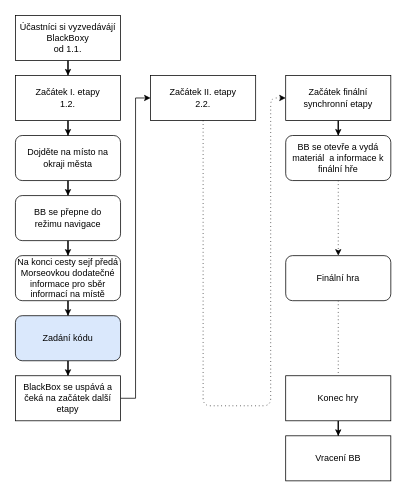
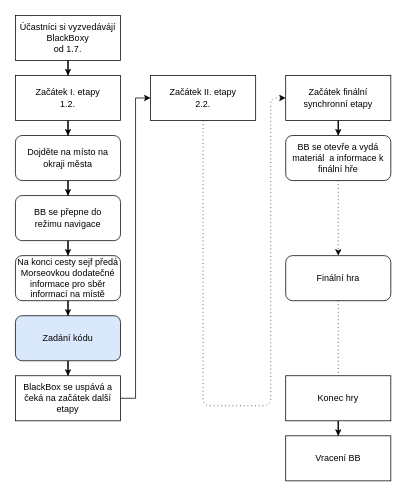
(68, 38) -> (68, 38)
